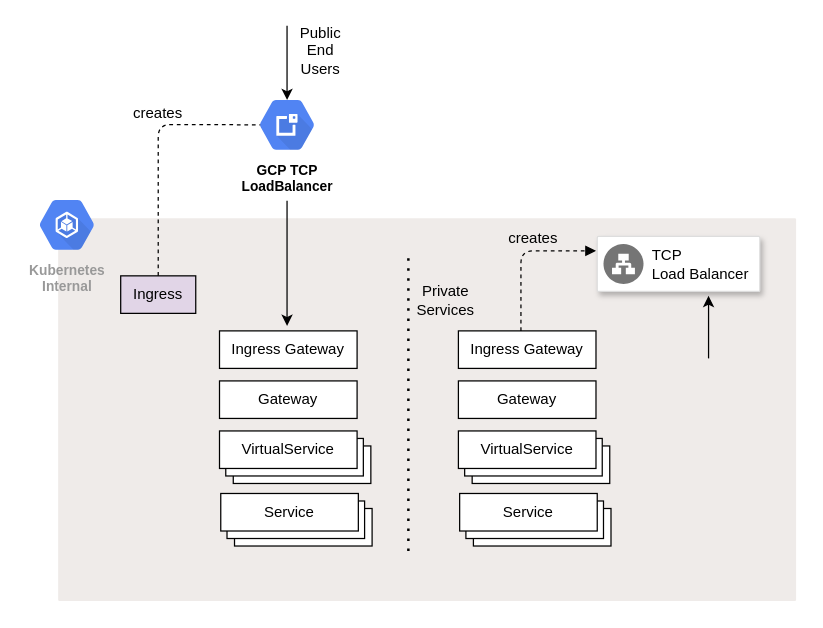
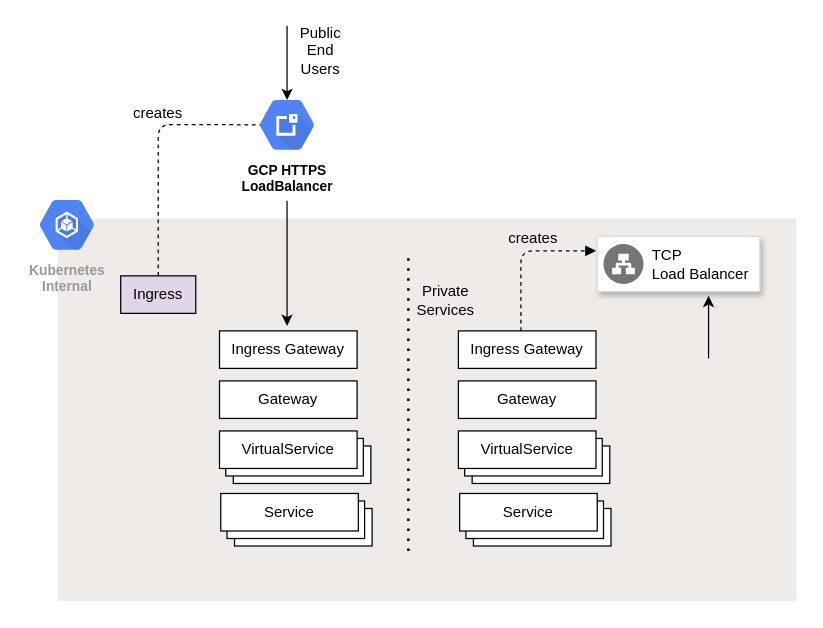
(288, 180) -> (288, 180)
